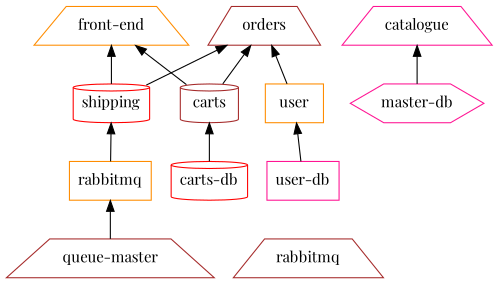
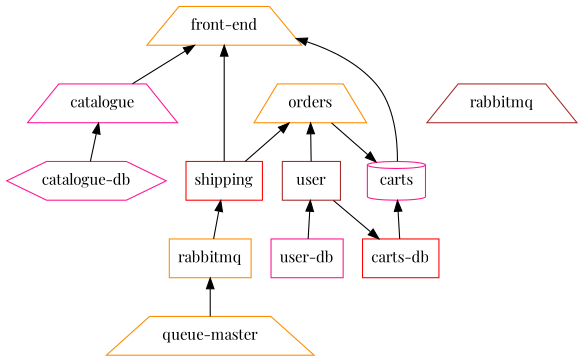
(264, 26) -> (310, 103)
none -> (159, 67)
(233, 69) -> (350, 139)
(111, 103) -> (224, 181)
(209, 103) -> (396, 181)
(294, 103) -> (311, 181)
(417, 103) -> (86, 181)
(209, 181) -> (401, 258)
none -> (352, 216)
(110, 258) -> (210, 336)
